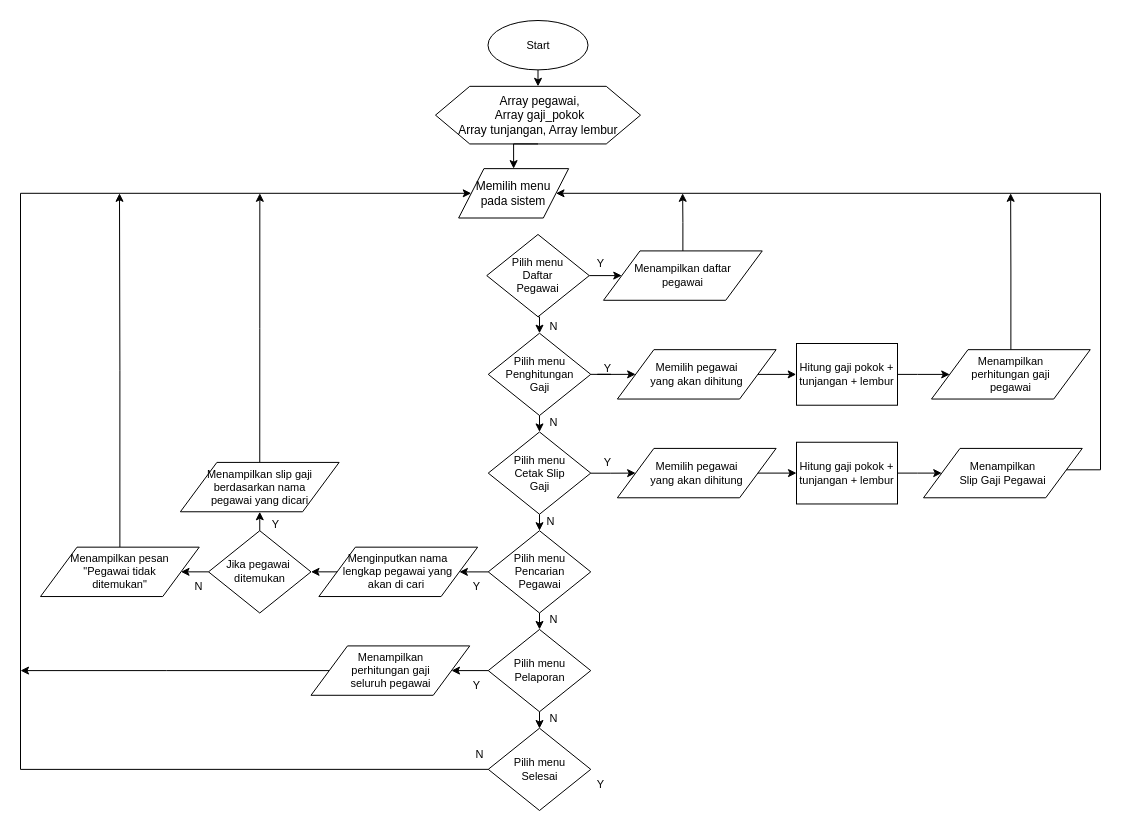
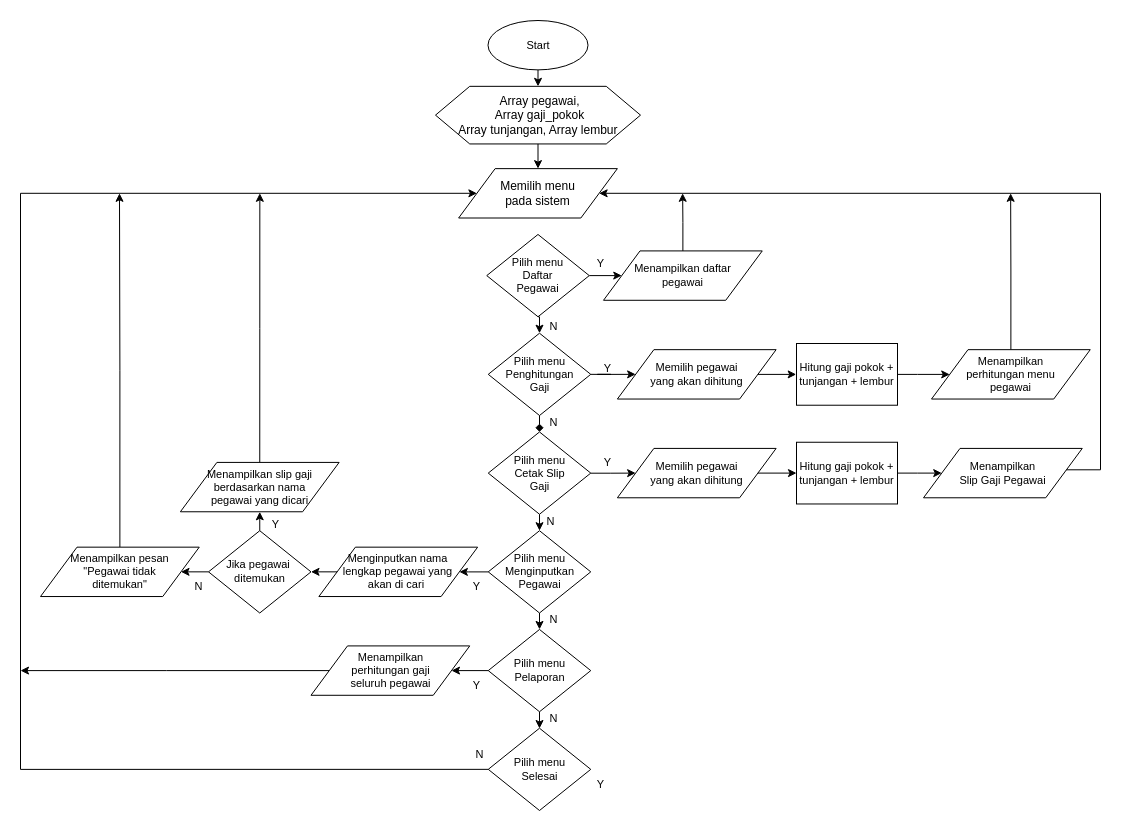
(514, 193) -> (538, 193)
(1011, 375) -> (1011, 375)
(540, 424) -> (540, 423)
(540, 572) -> (540, 572)
